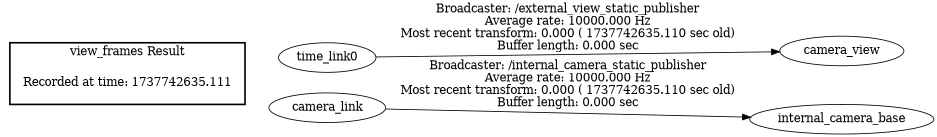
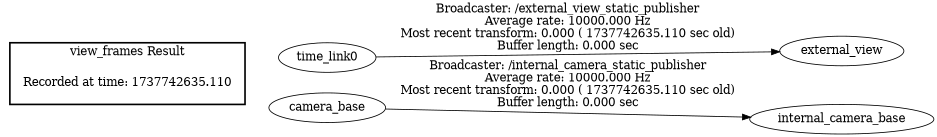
(842, 51) -> (842, 51)
(127, 83) -> (127, 83)
(327, 108) -> (327, 108)
